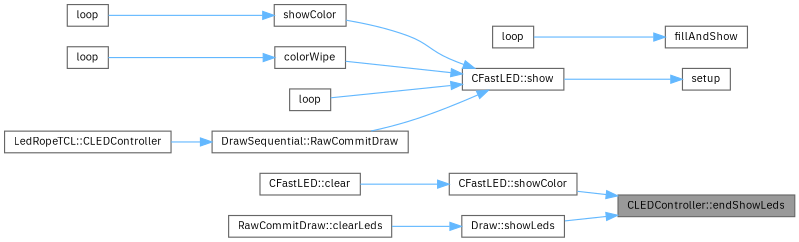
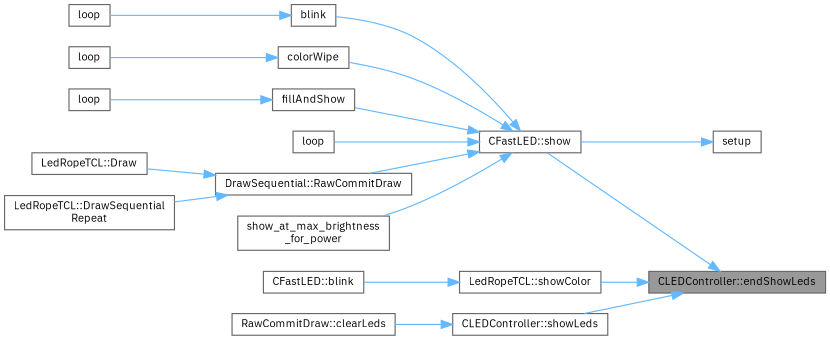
(310, 15) -> (314, 15)
none -> (411, 119)
(88, 142) -> (90, 164)
(310, 184) -> (314, 282)
(513, 184) -> (530, 282)
none -> (629, 209)
none -> (90, 213)
(513, 226) -> (530, 324)
none -> (314, 233)
